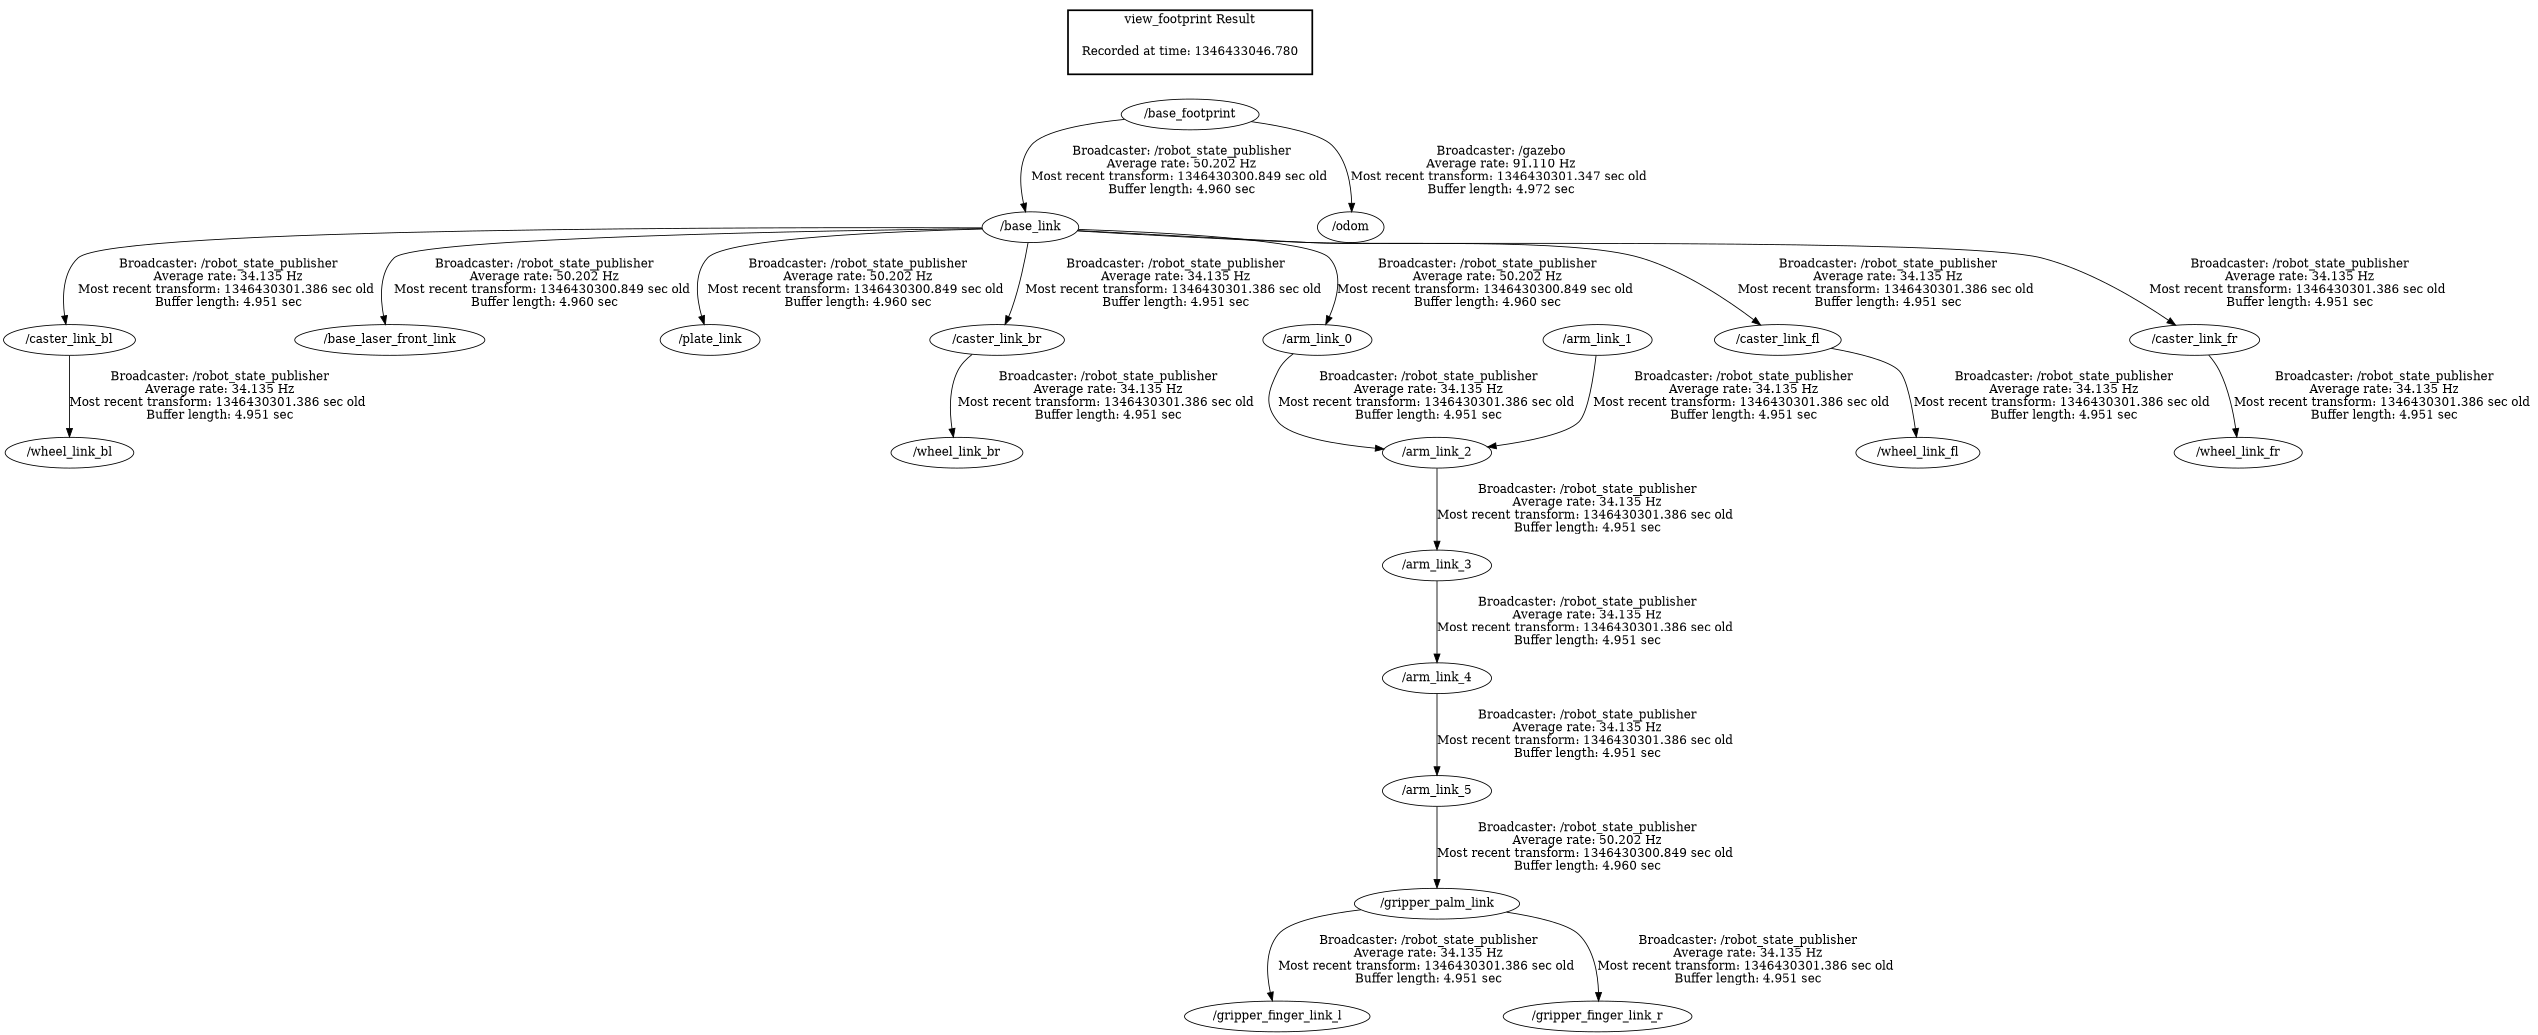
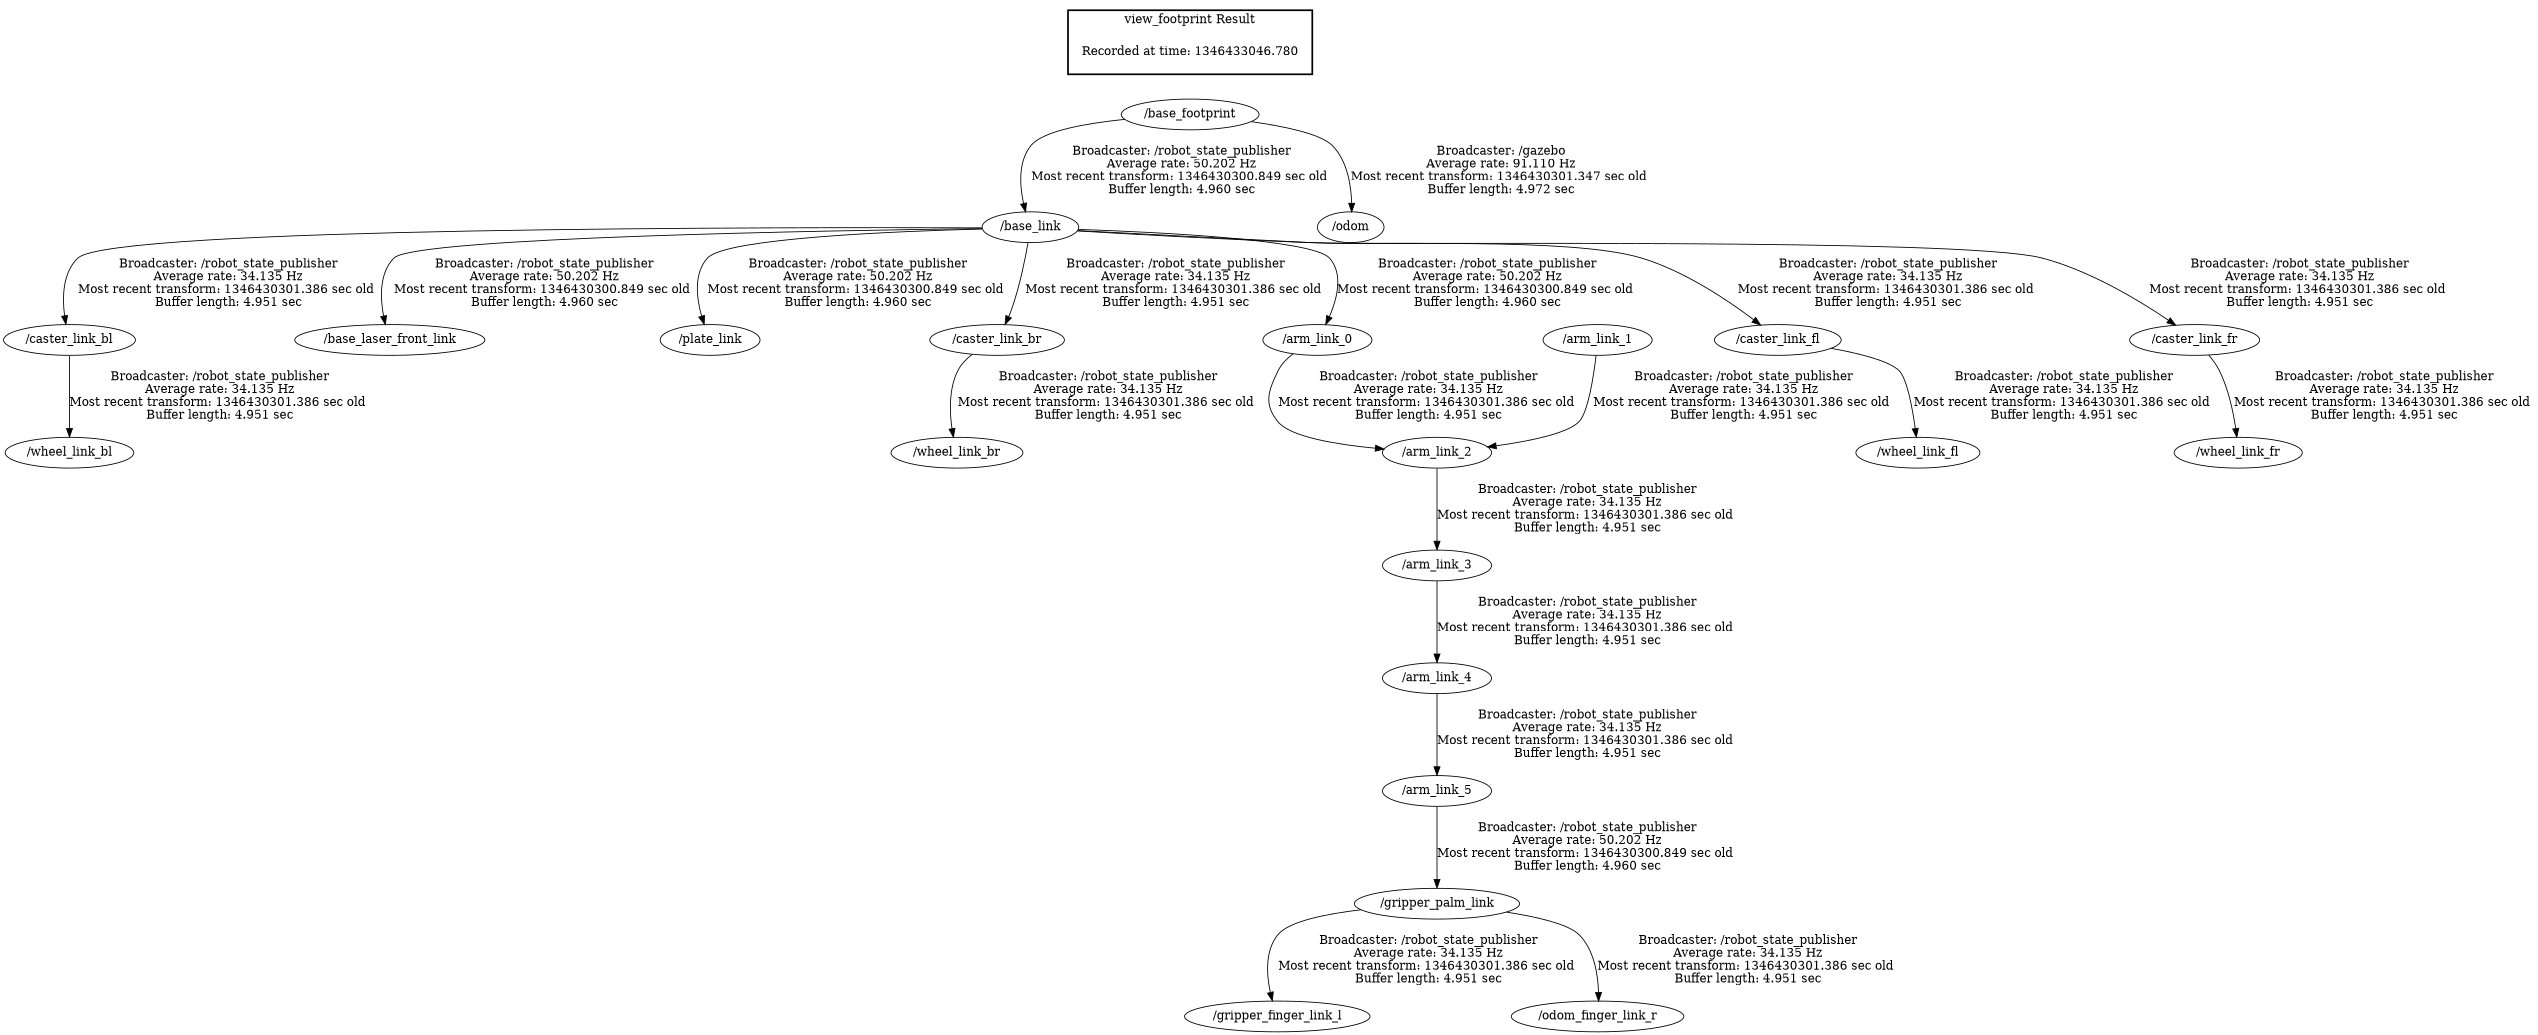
(1598, 1016) -> (1598, 1016)
